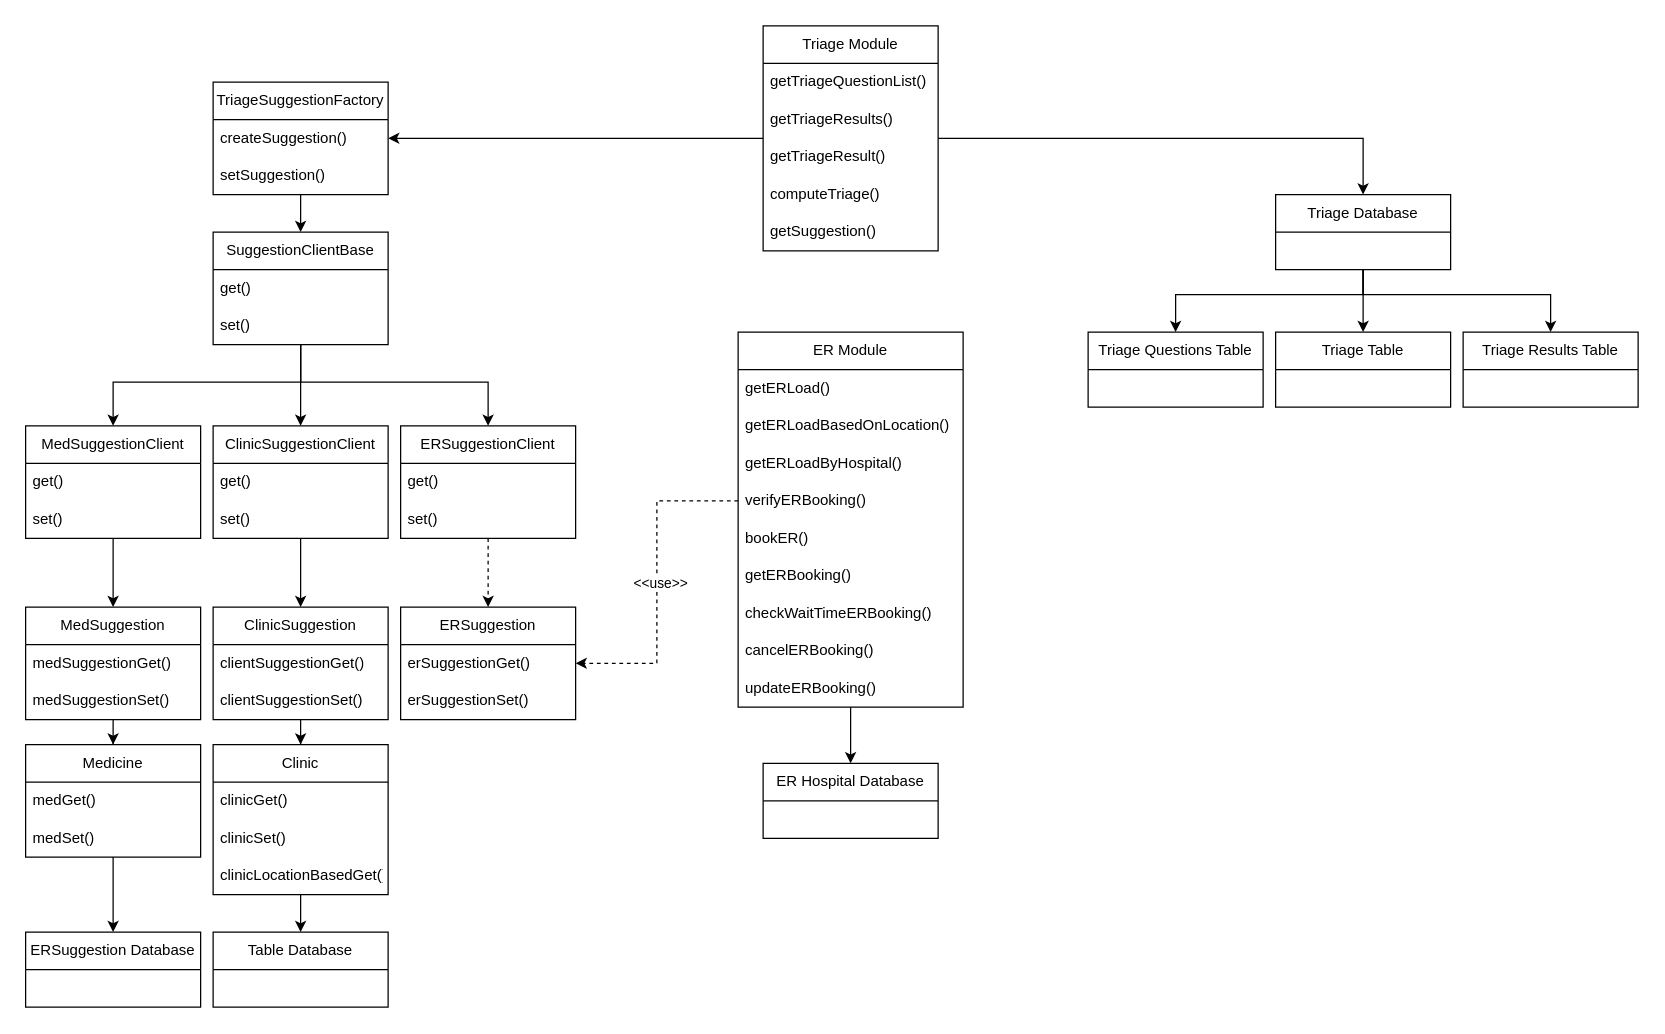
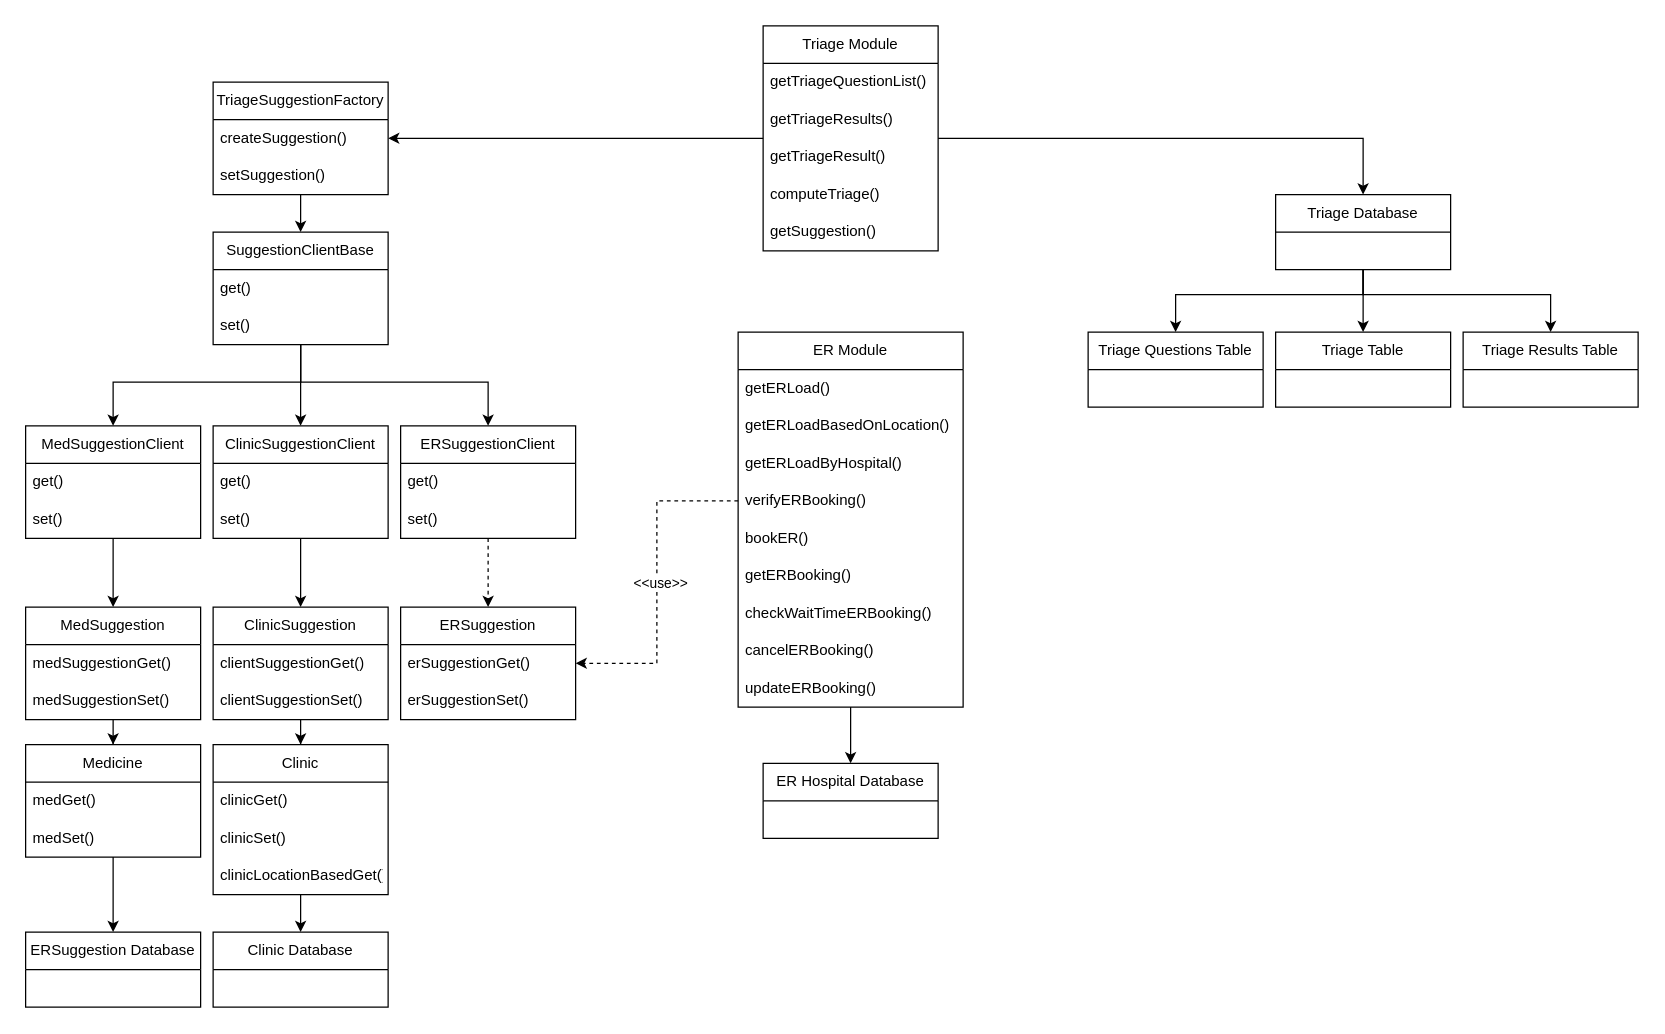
(301, 951) -> (301, 951)
